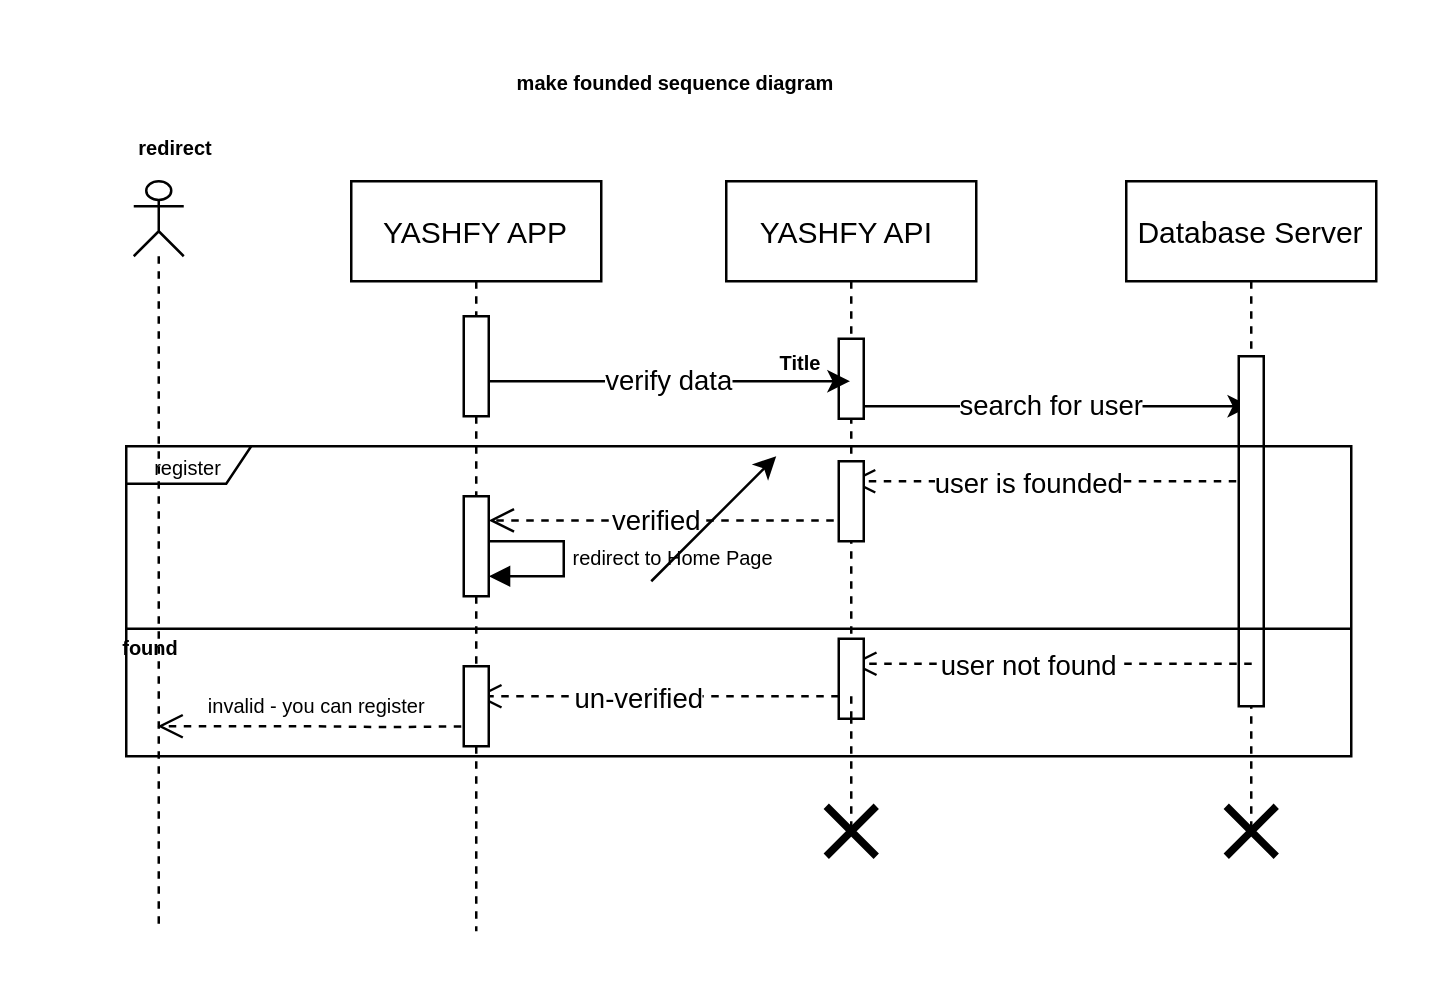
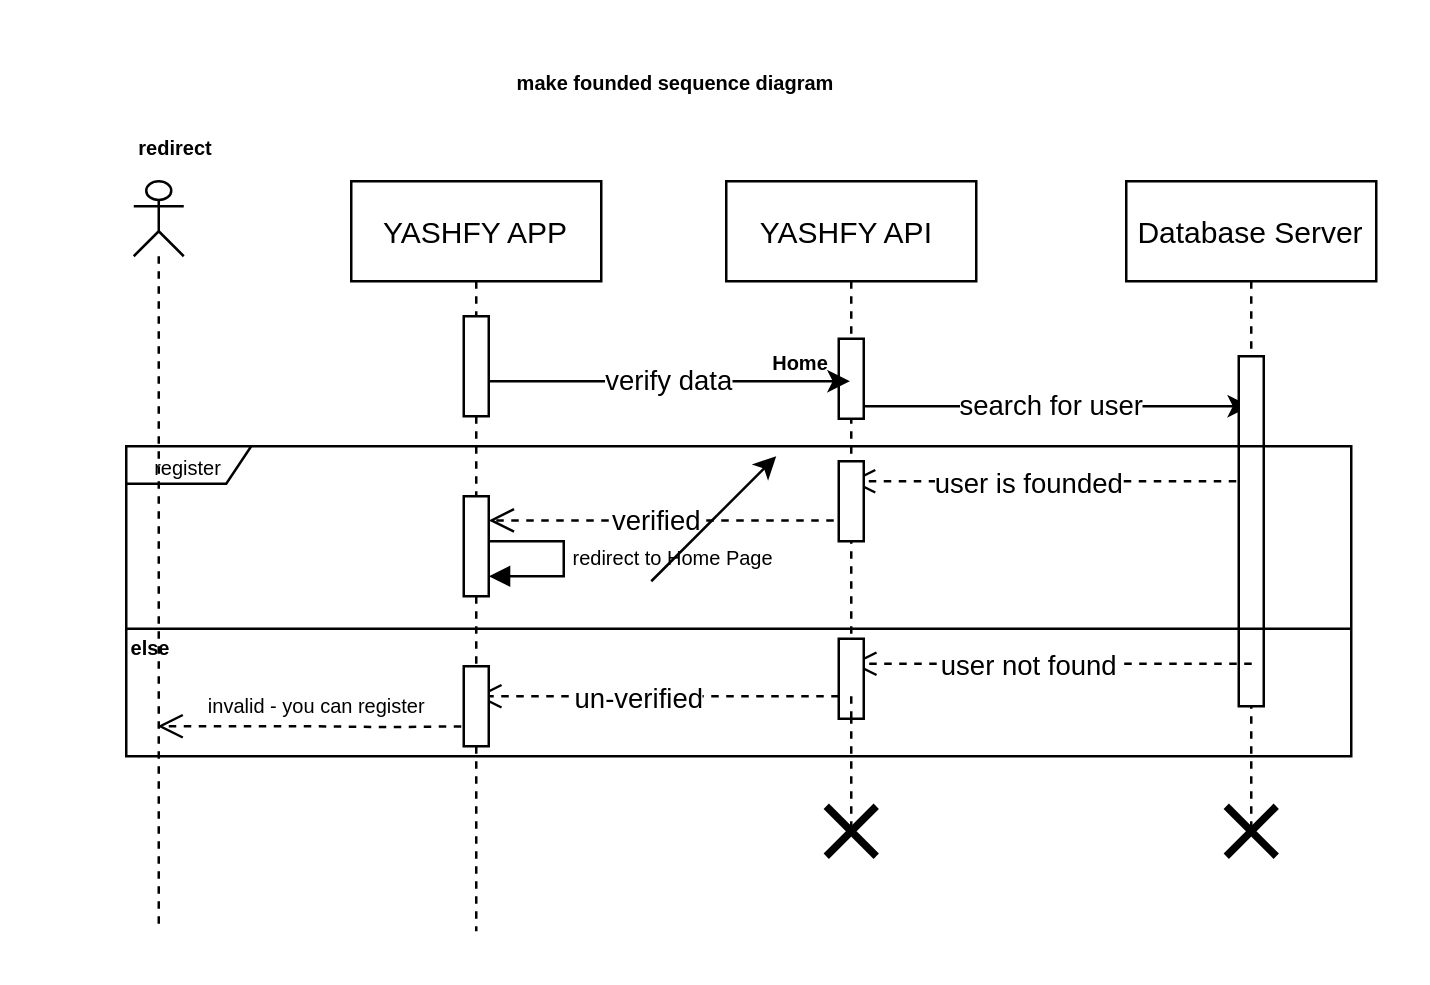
(800, 363) -> (800, 363)
(150, 648) -> (150, 648)
